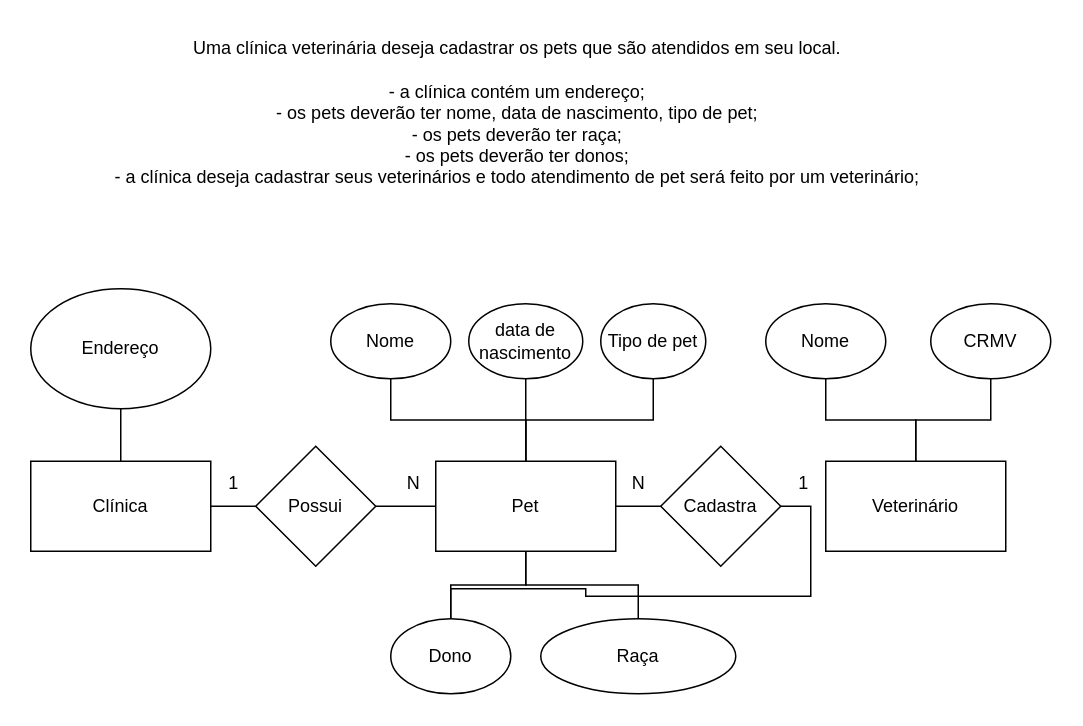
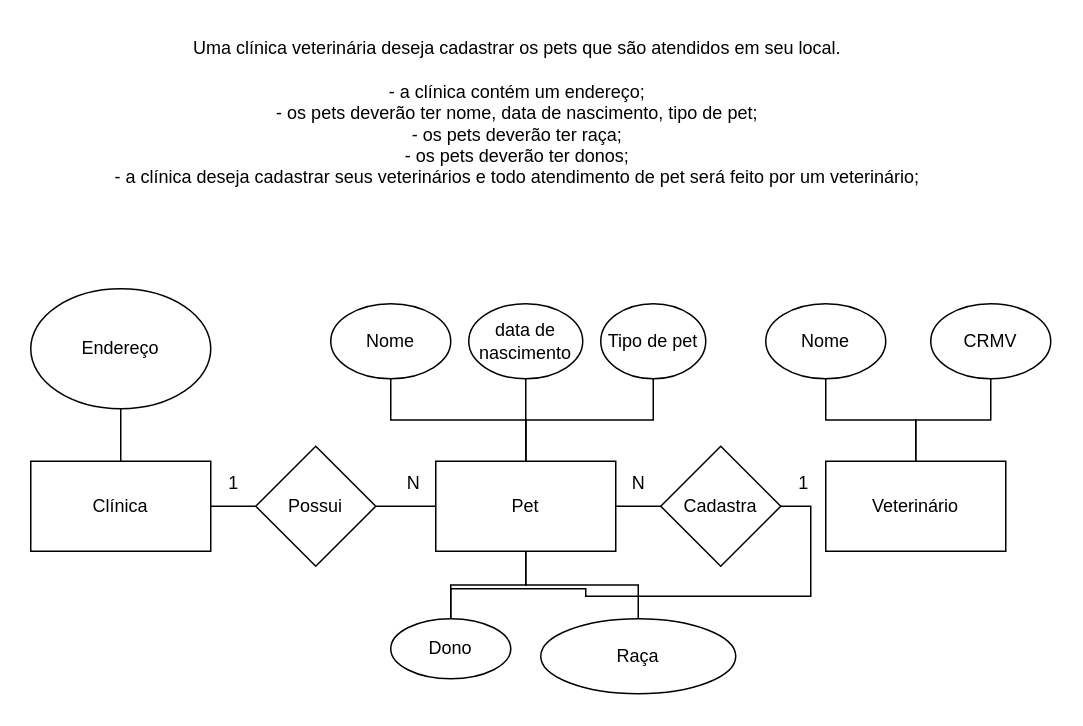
(451, 656) -> (451, 649)
